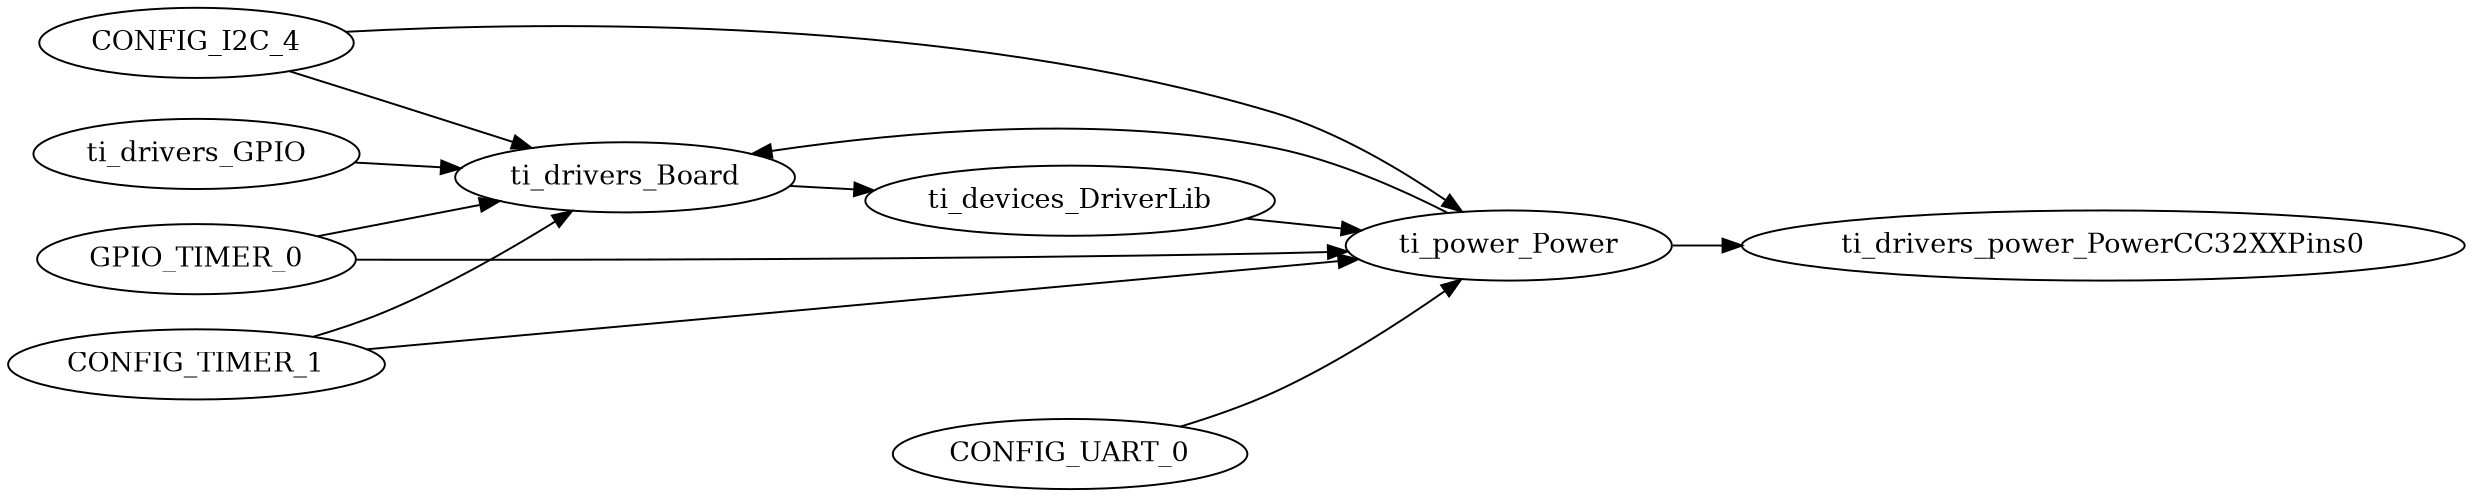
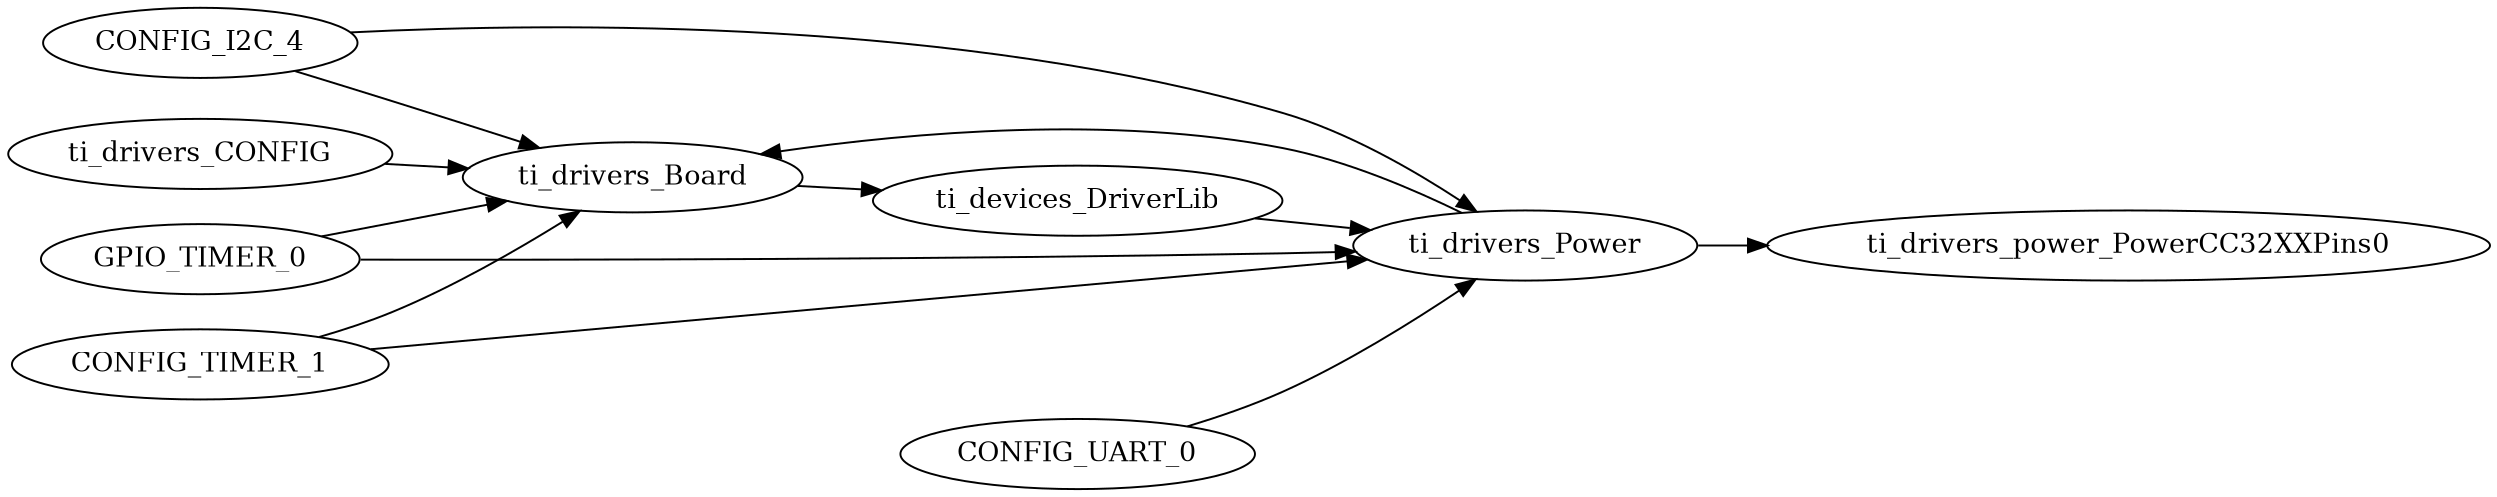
(196, 154) -> (200, 154)
(1509, 246) -> (1525, 246)
